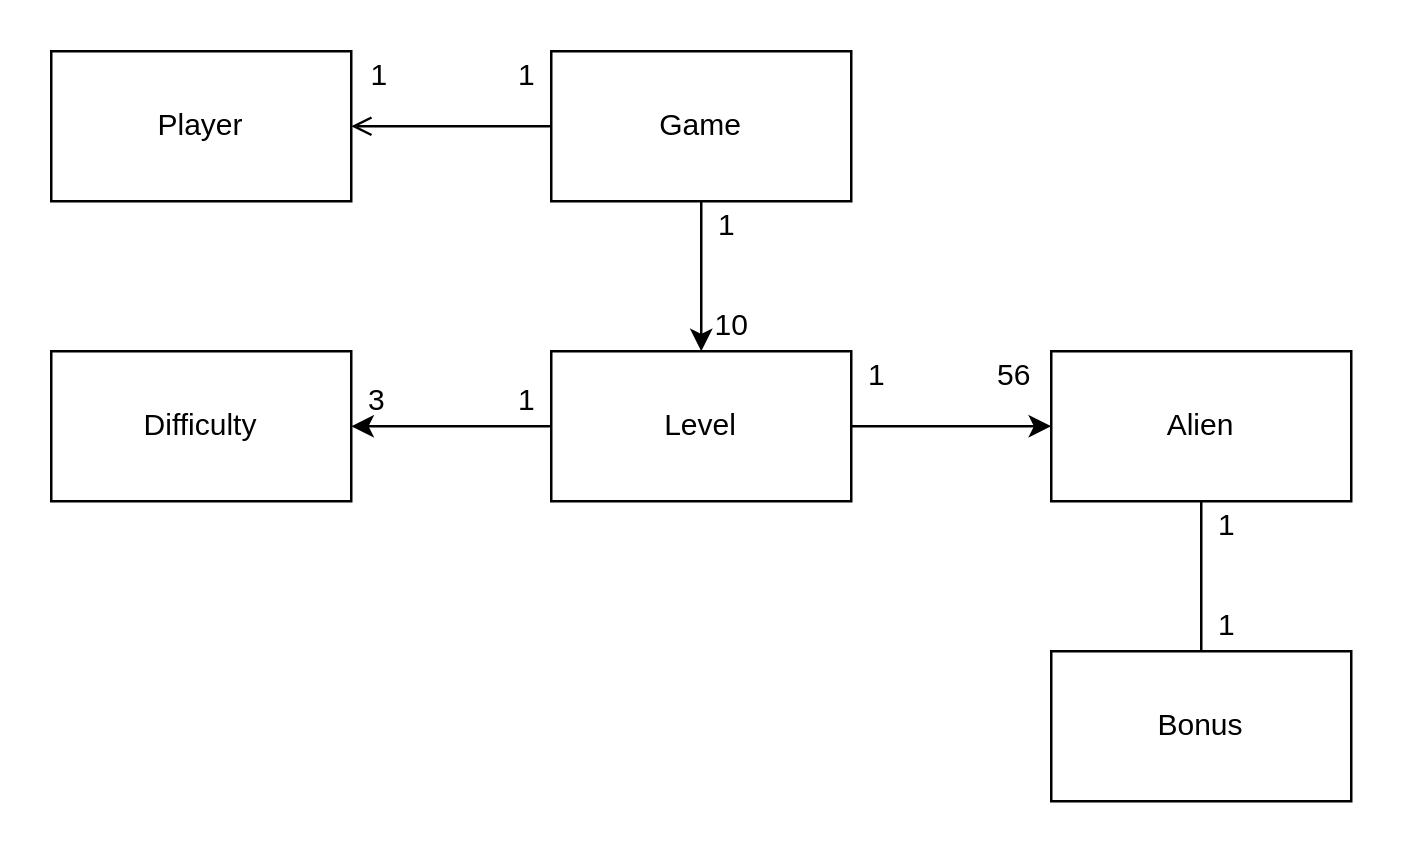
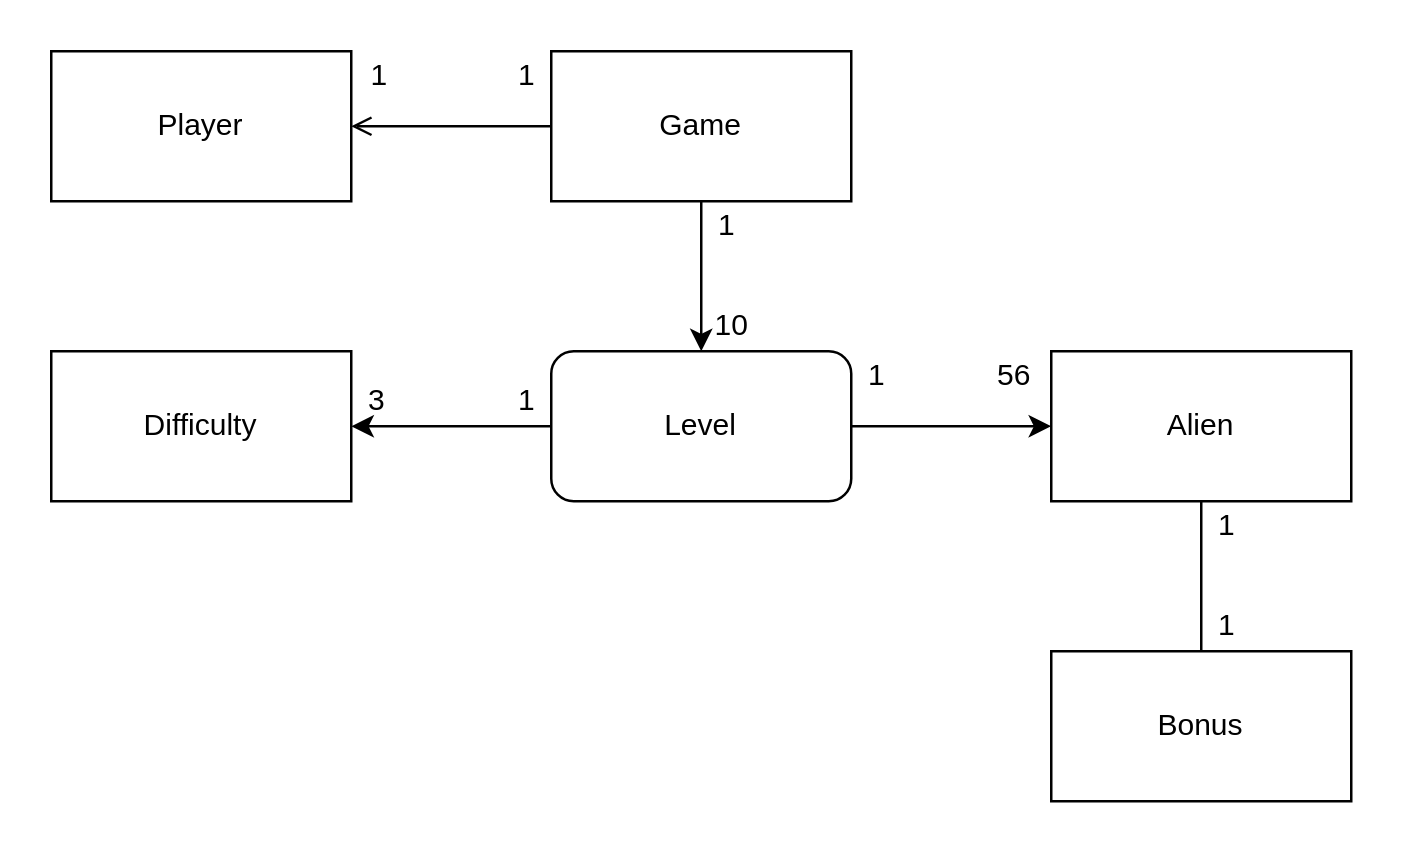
(701, 426) -> (701, 426)
